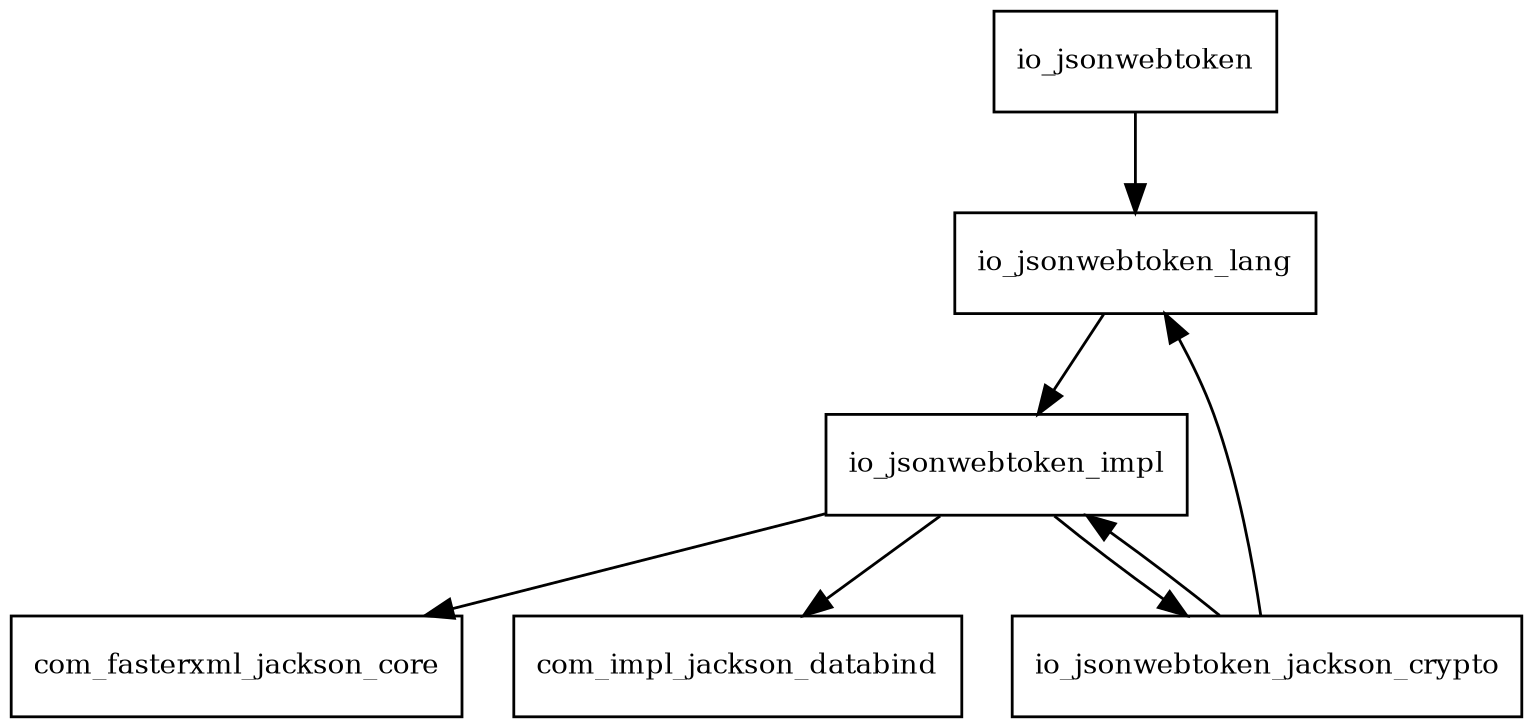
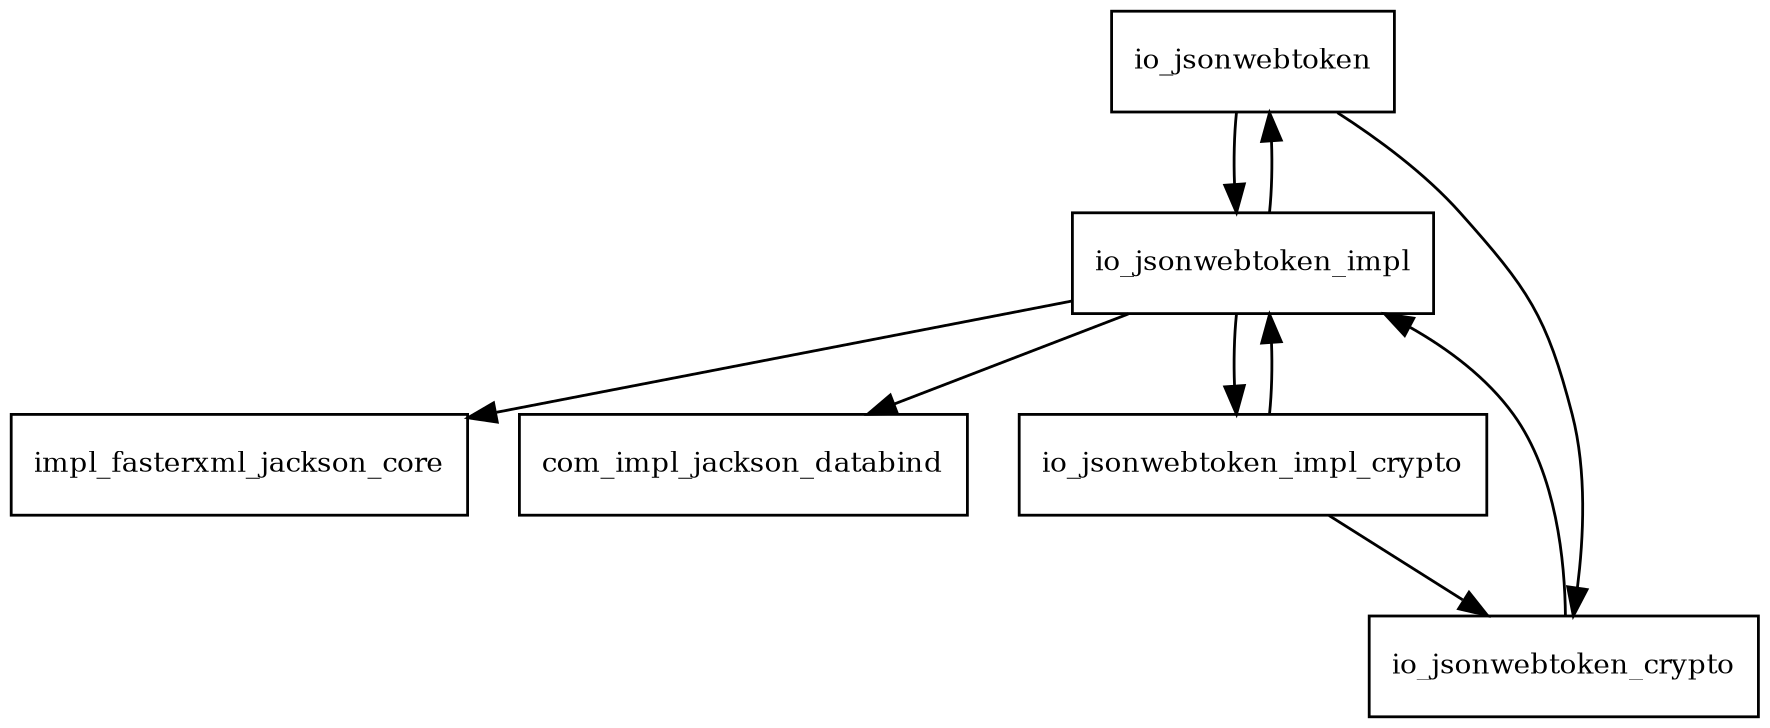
none -> (1234, 149)
none -> (1272, 177)
(1135, 263) -> (1564, 666)
(237, 666) -> (239, 465)
(1267, 666) -> (1253, 465)
